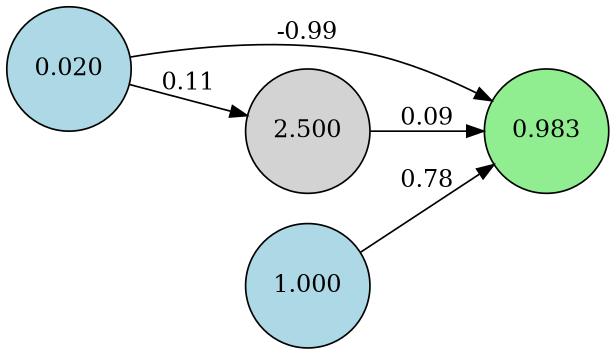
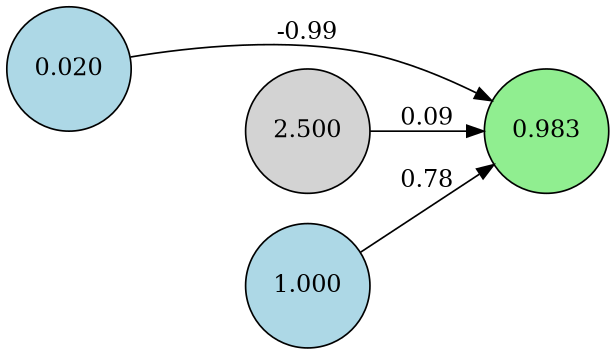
(180, 98) -> none
